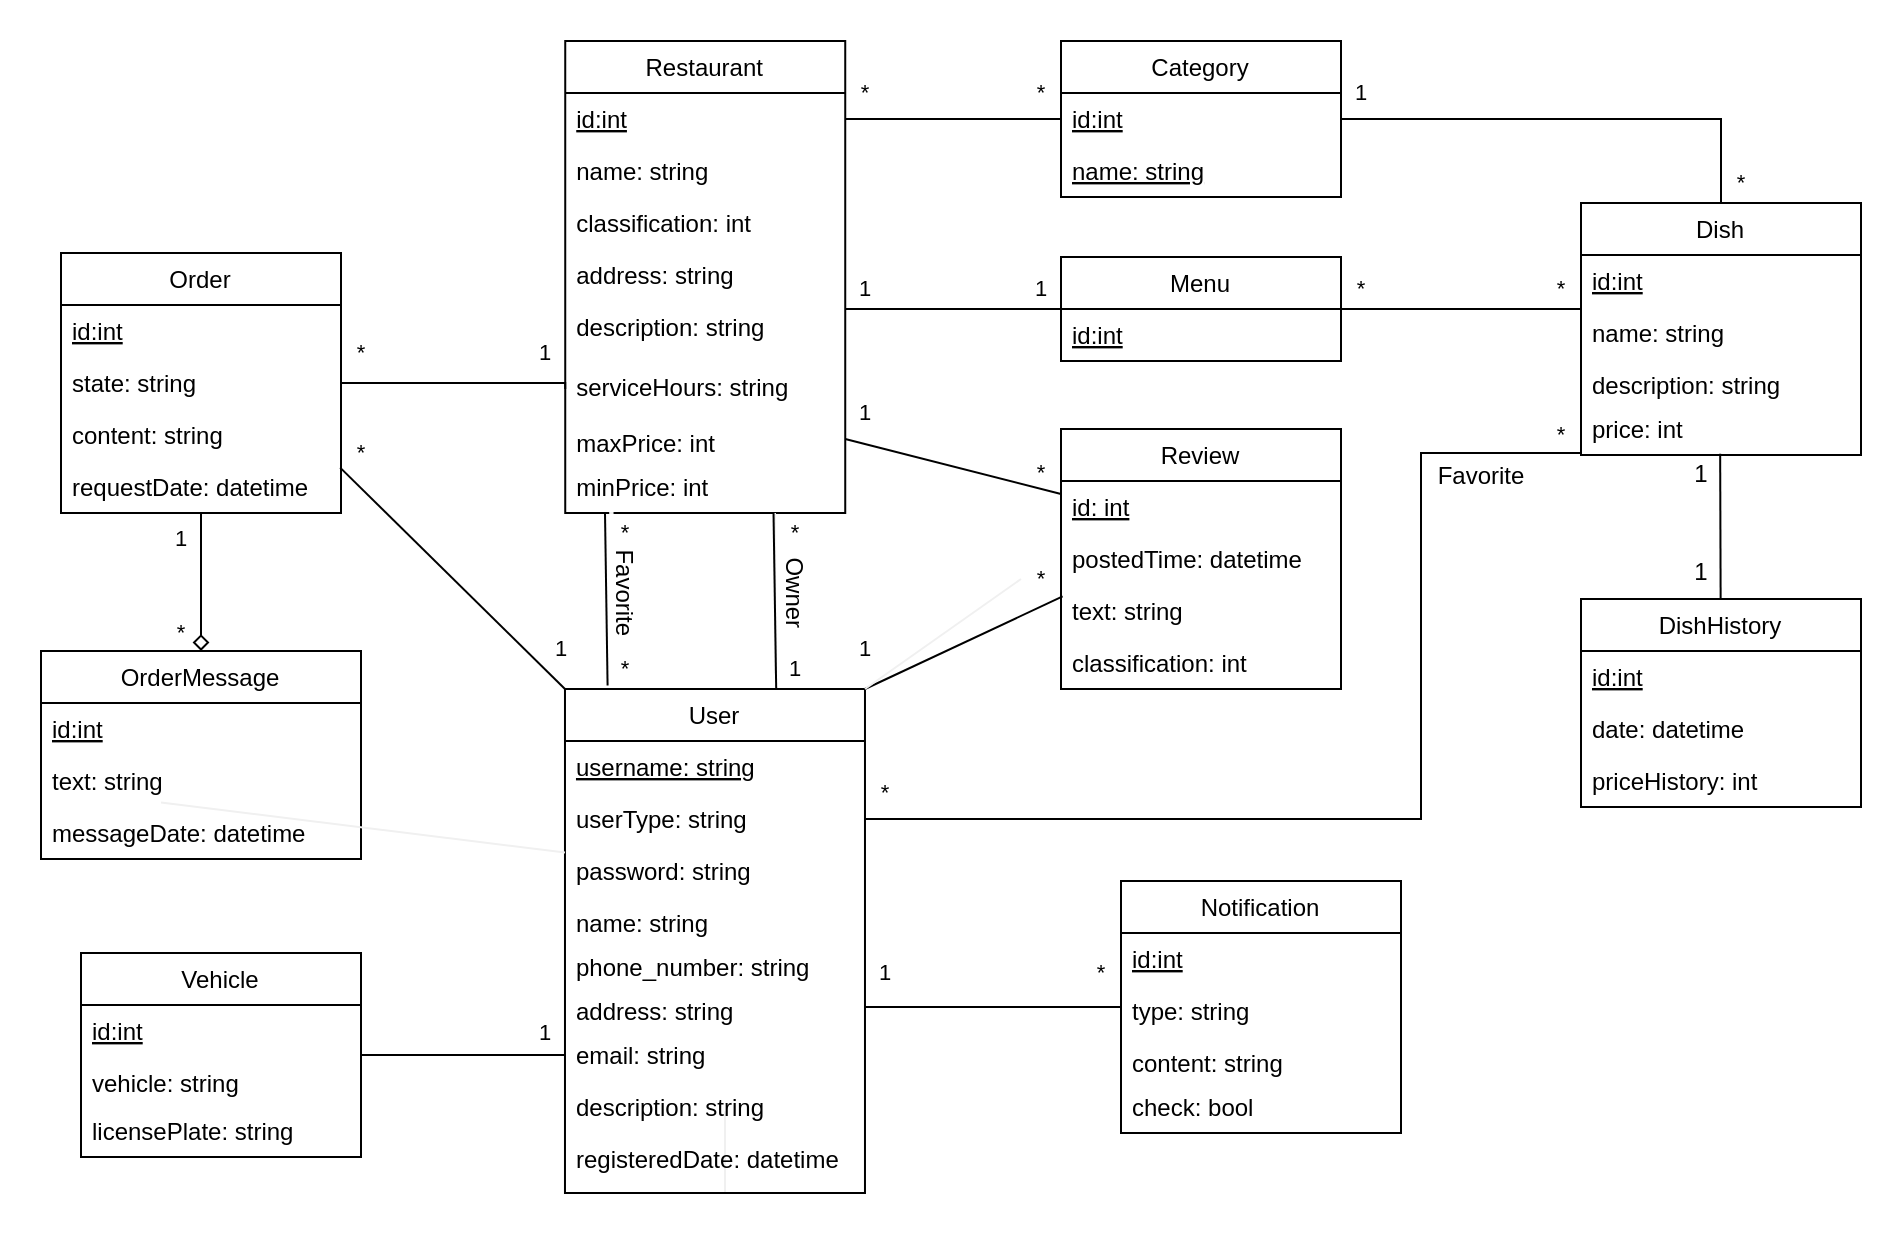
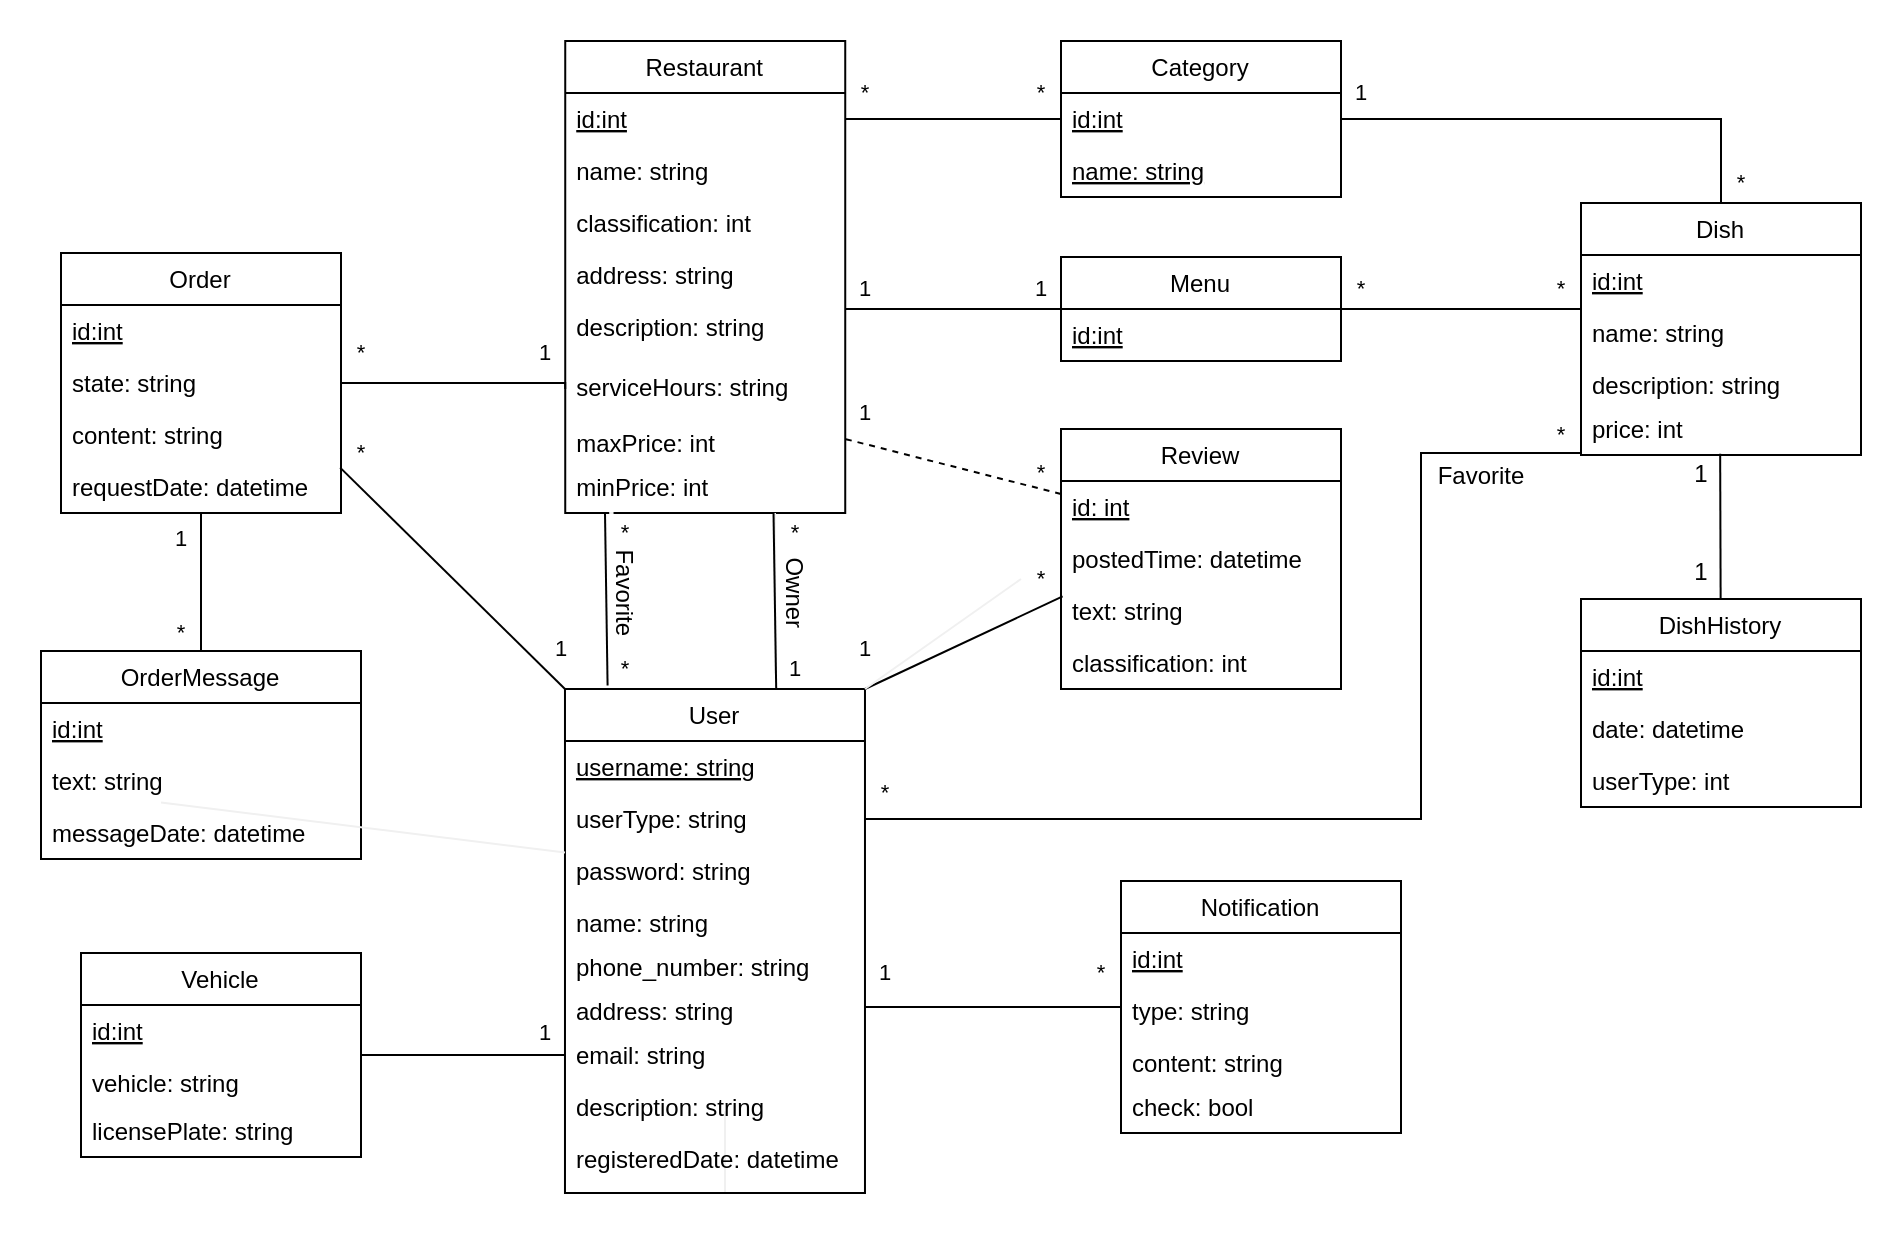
(954, 467) -> (954, 467)
(201, 635) -> (201, 641)
(1691, 782) -> (1670, 782)
